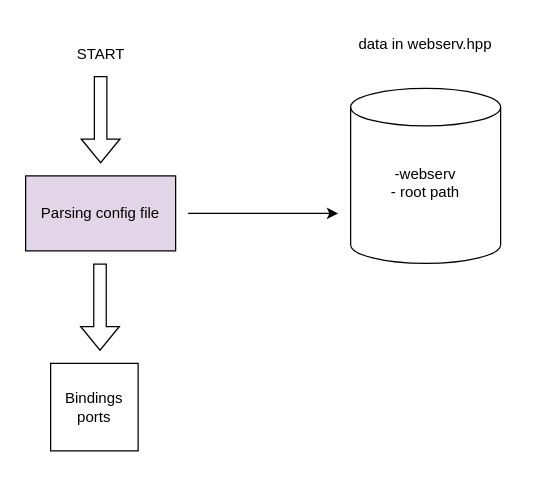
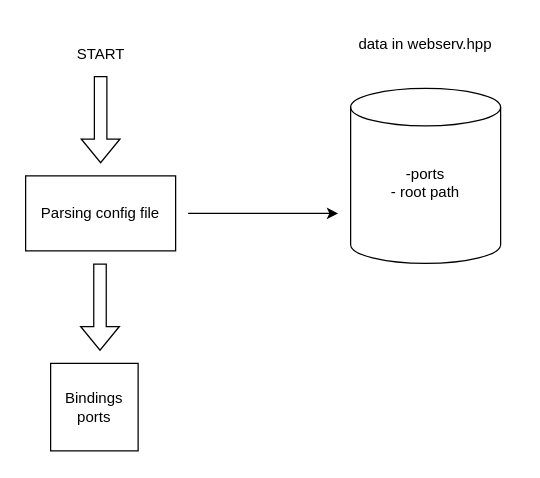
(426, 192) -> (426, 192)
(101, 213) -> (101, 213)
